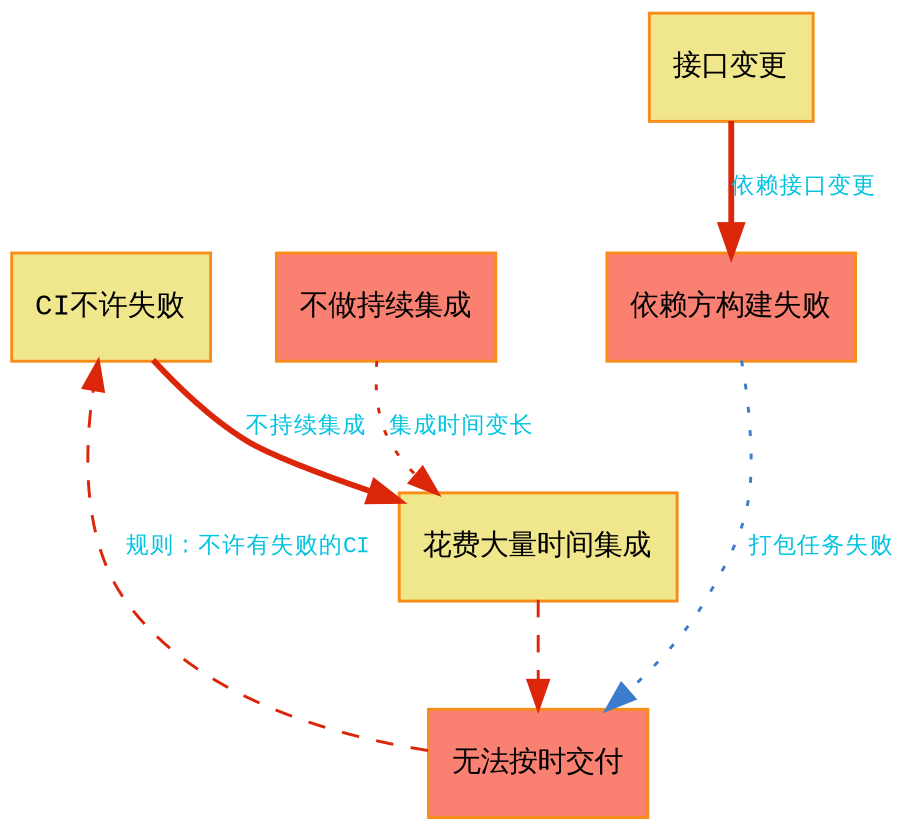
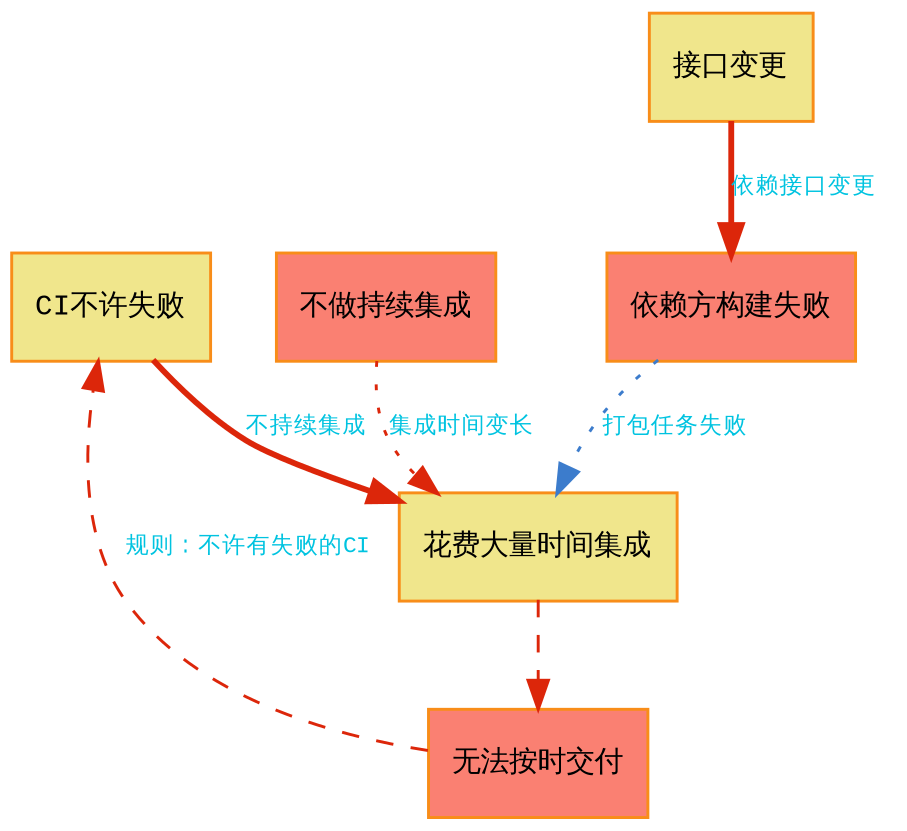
(736, 543) -> (608, 408)
